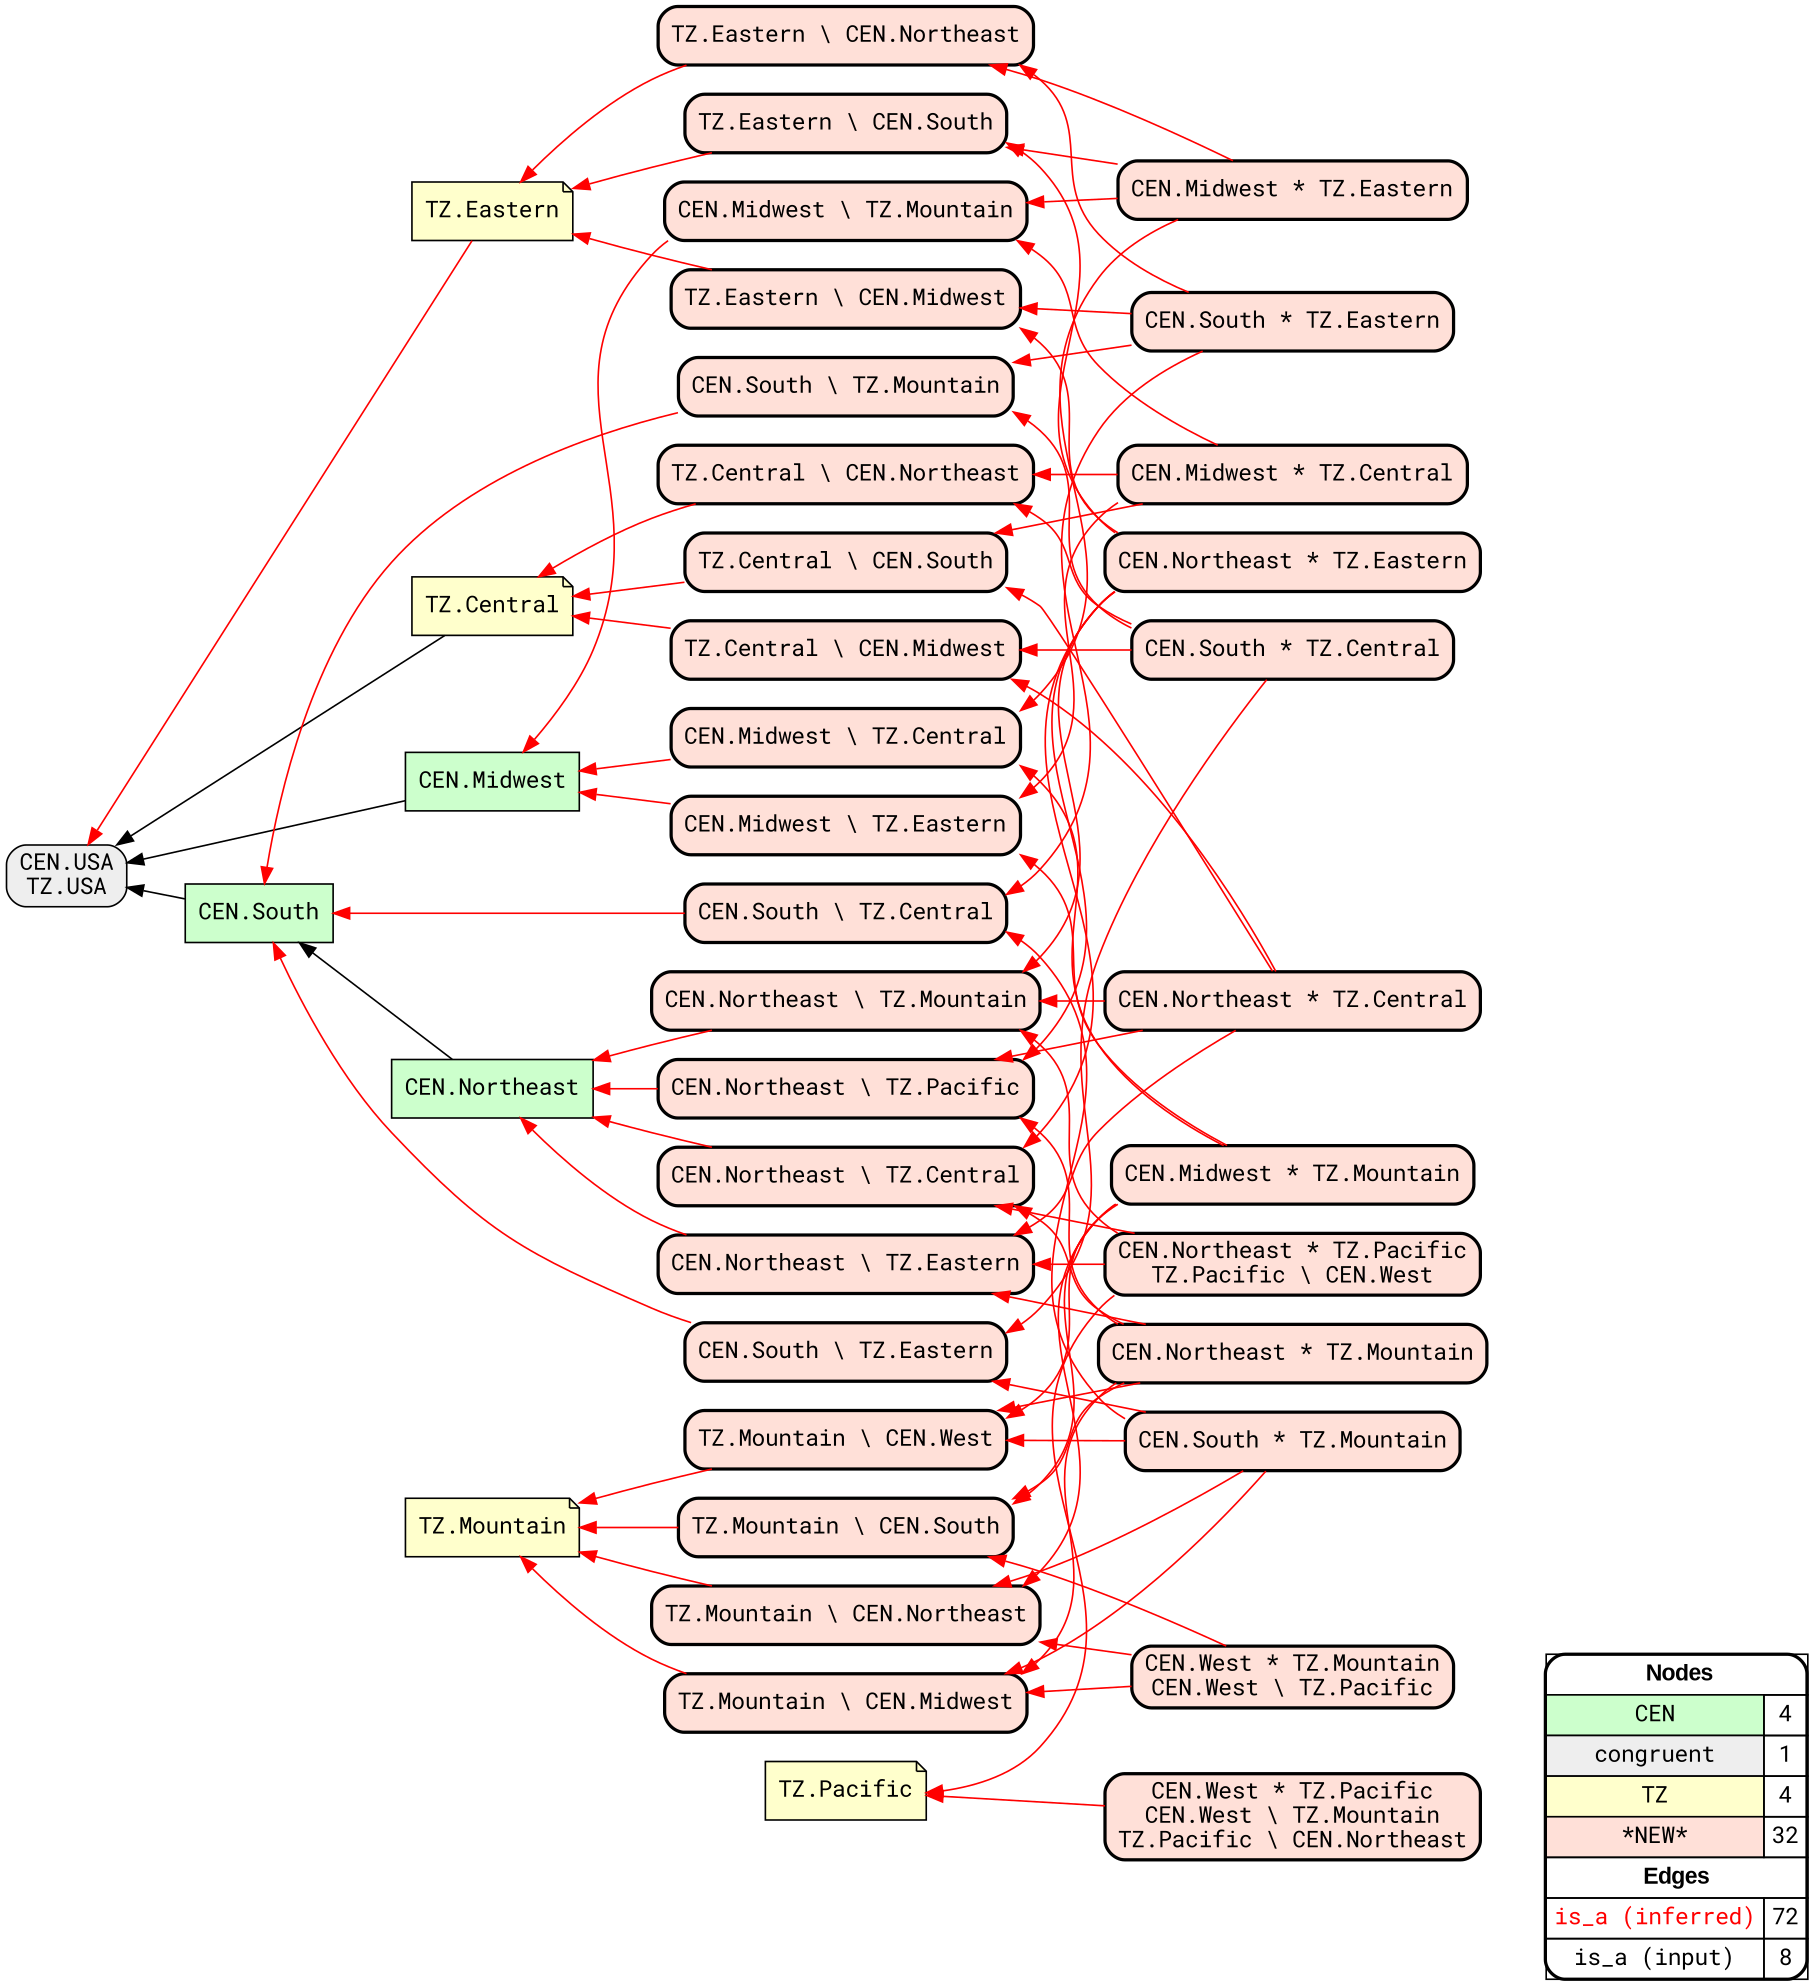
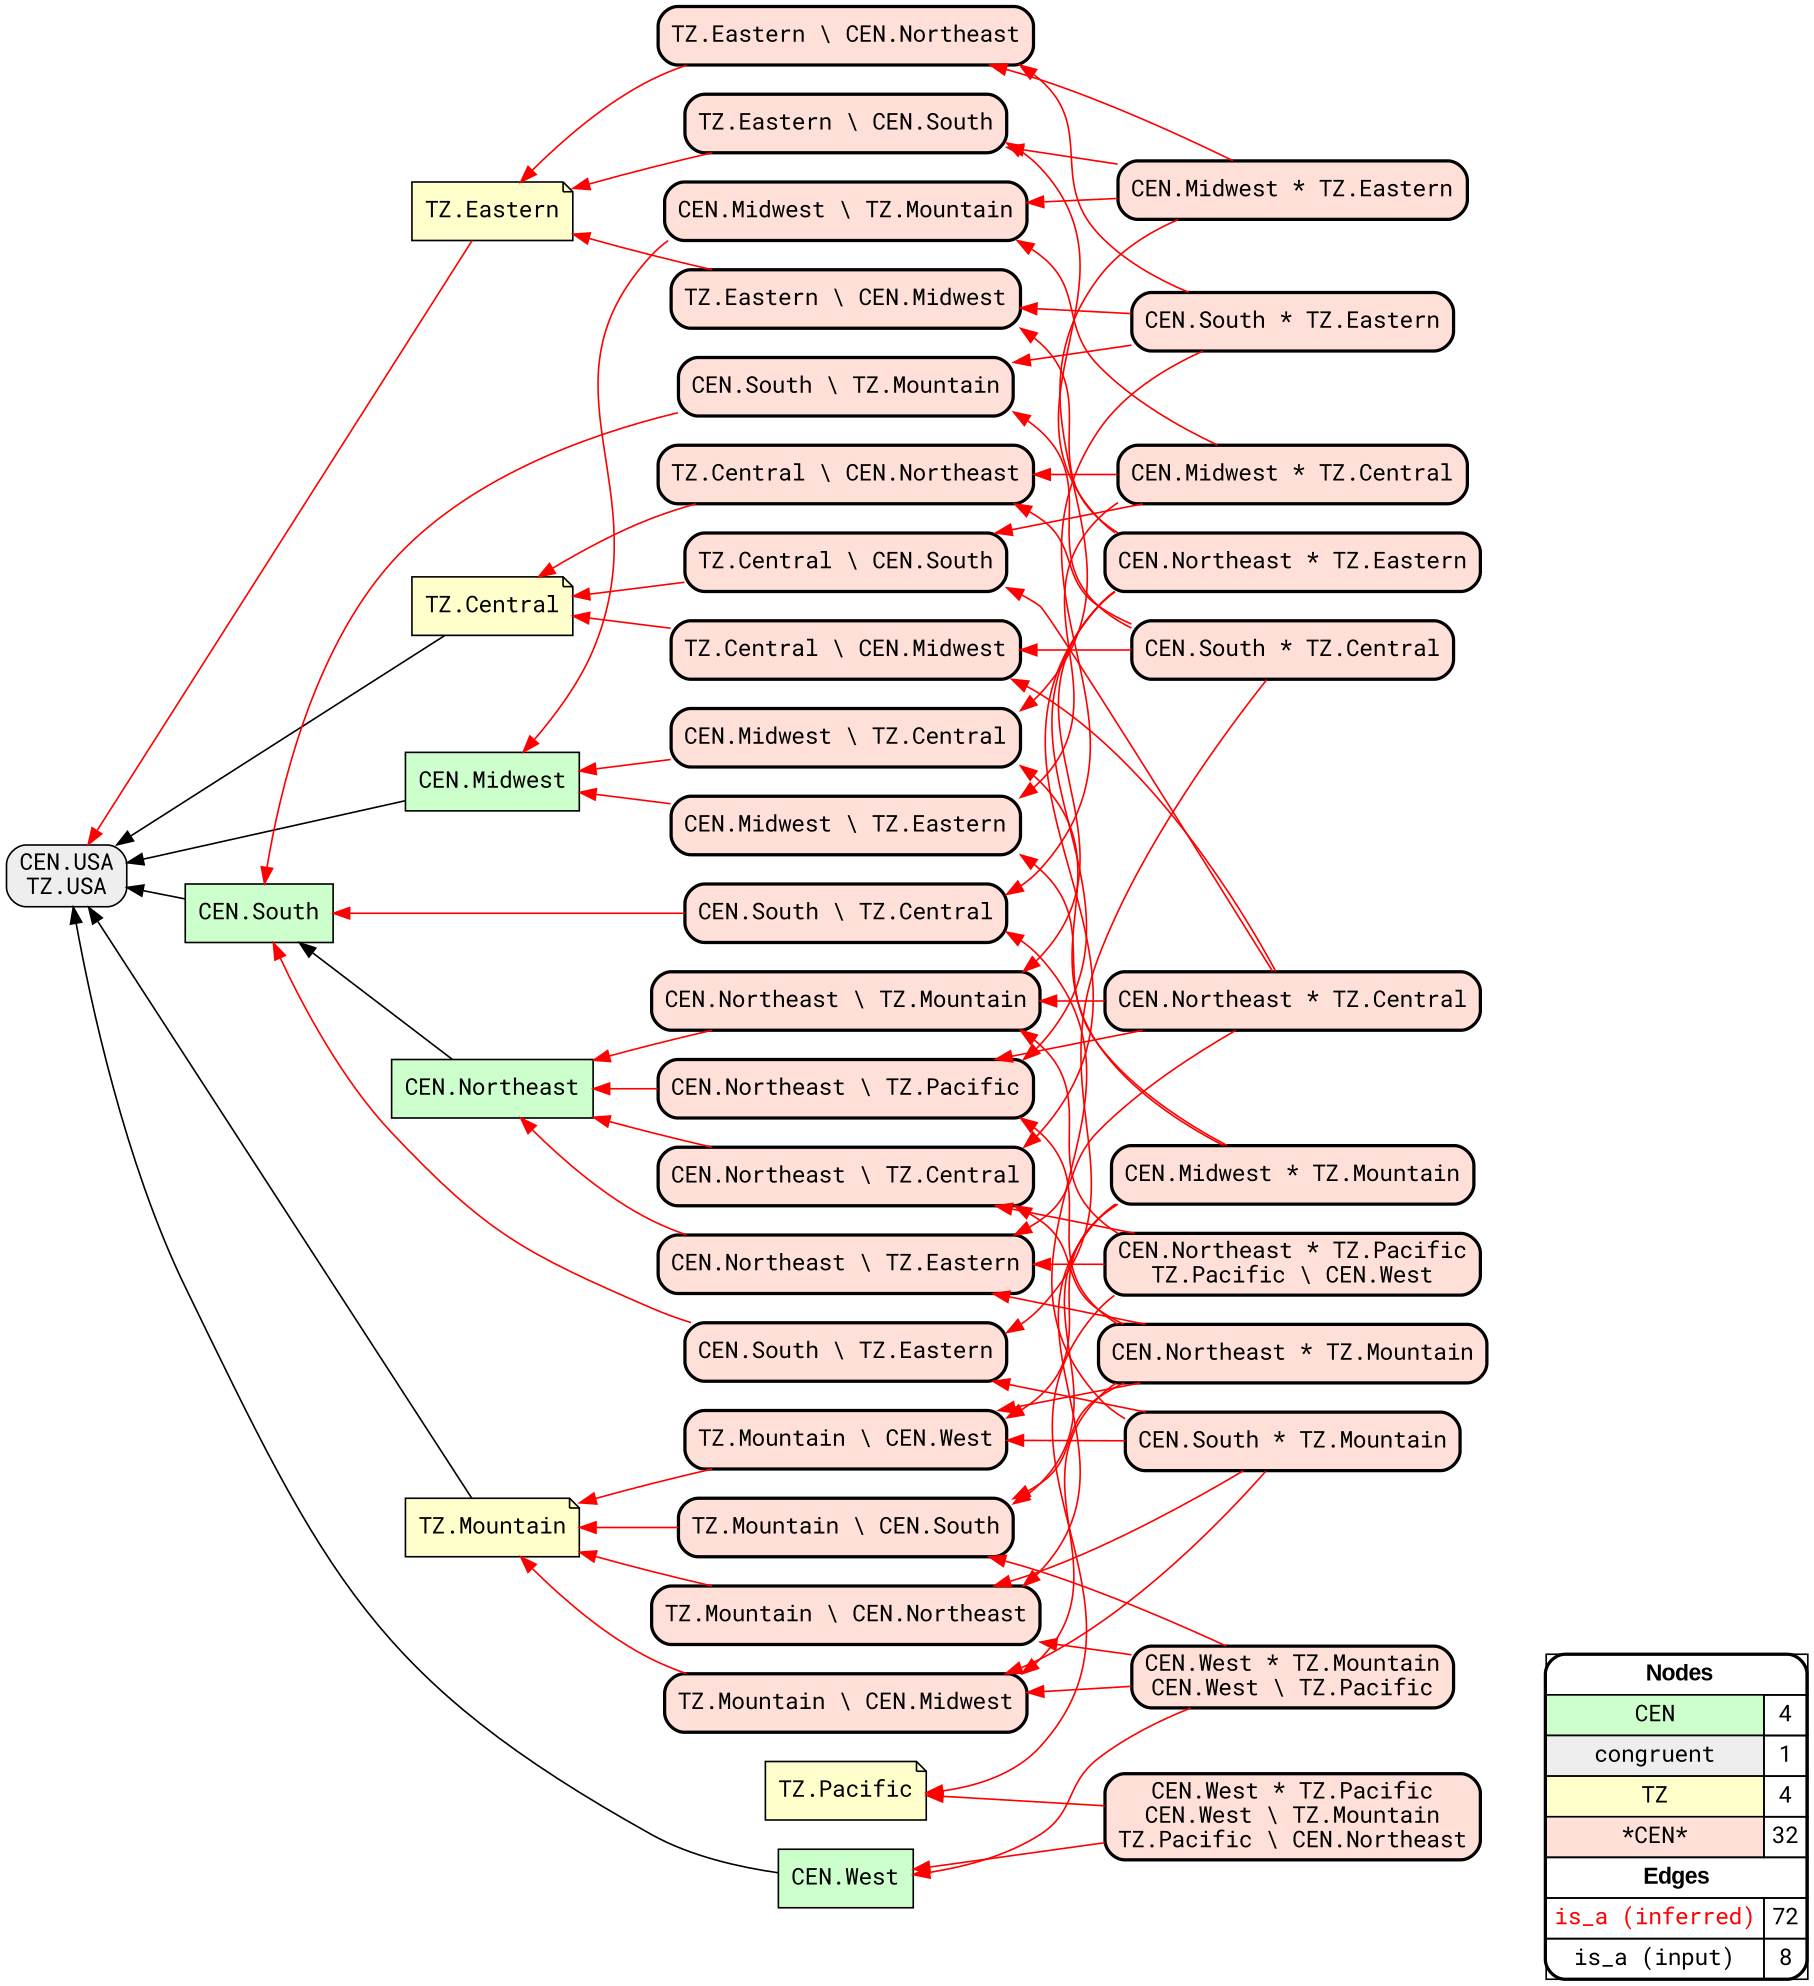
none -> (285, 1210)
(1655, 1836) -> (1655, 1836)
none -> (846, 1878)
